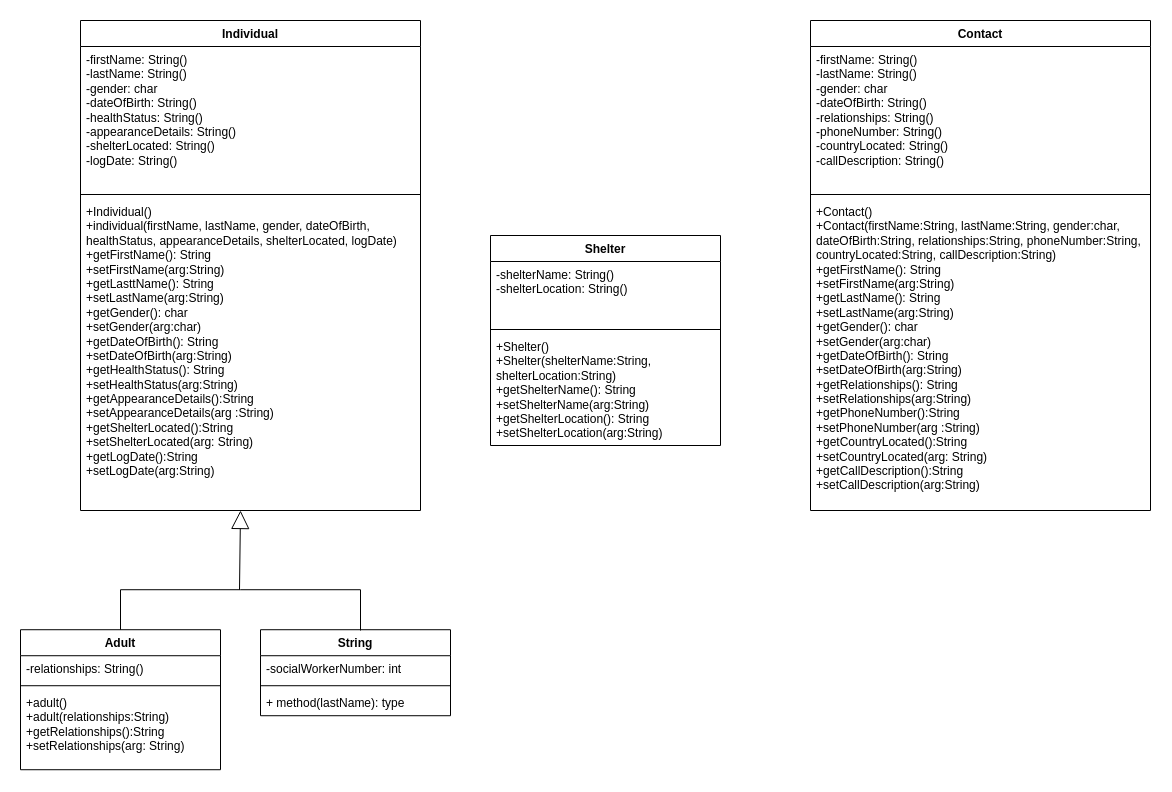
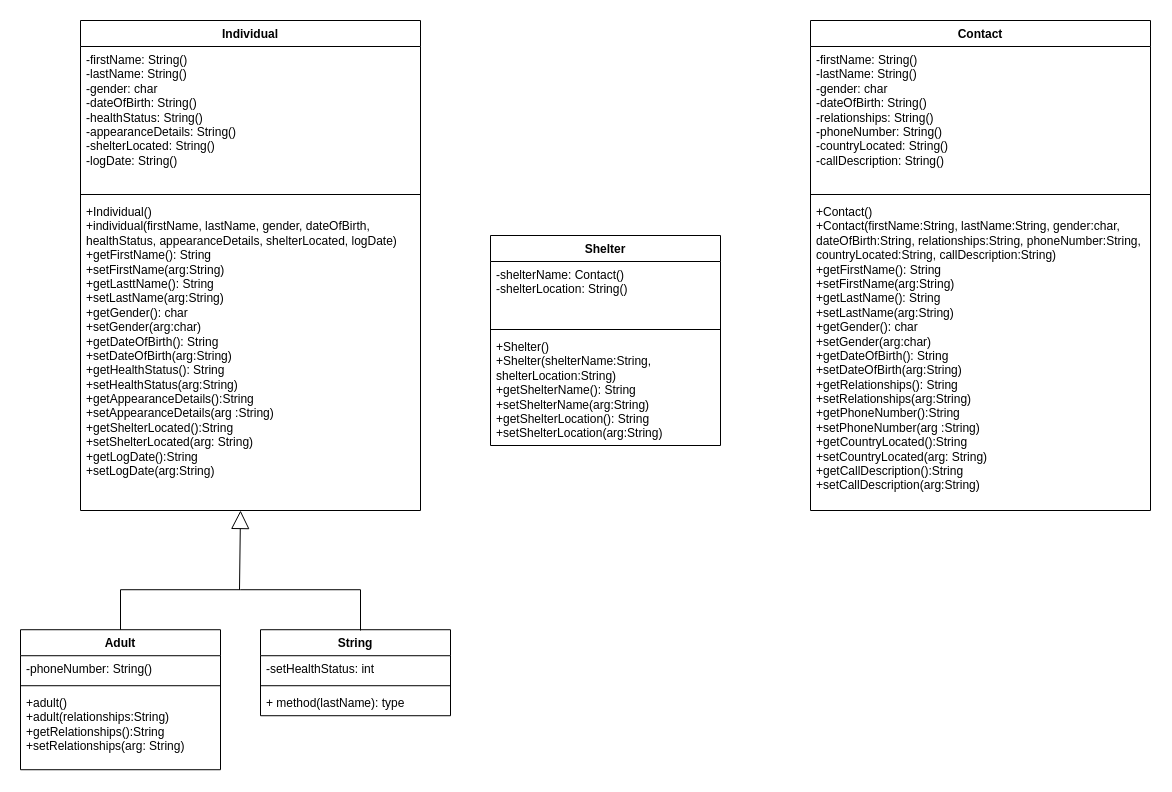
(576, 283) -> (576, 283)
(98, 670) -> (96, 670)
(339, 670) -> (331, 670)
